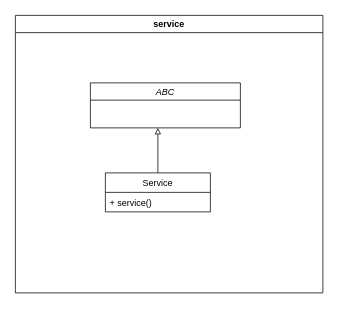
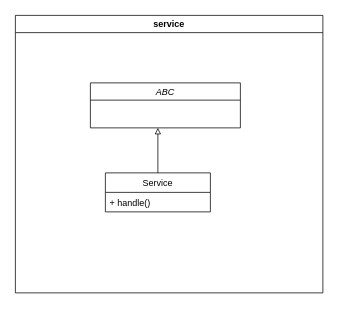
(135, 203) -> (132, 203)
